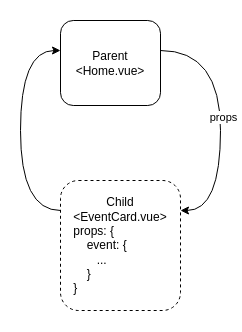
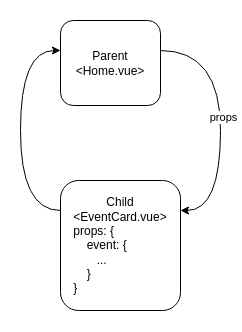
(121, 246) -> (121, 246)
